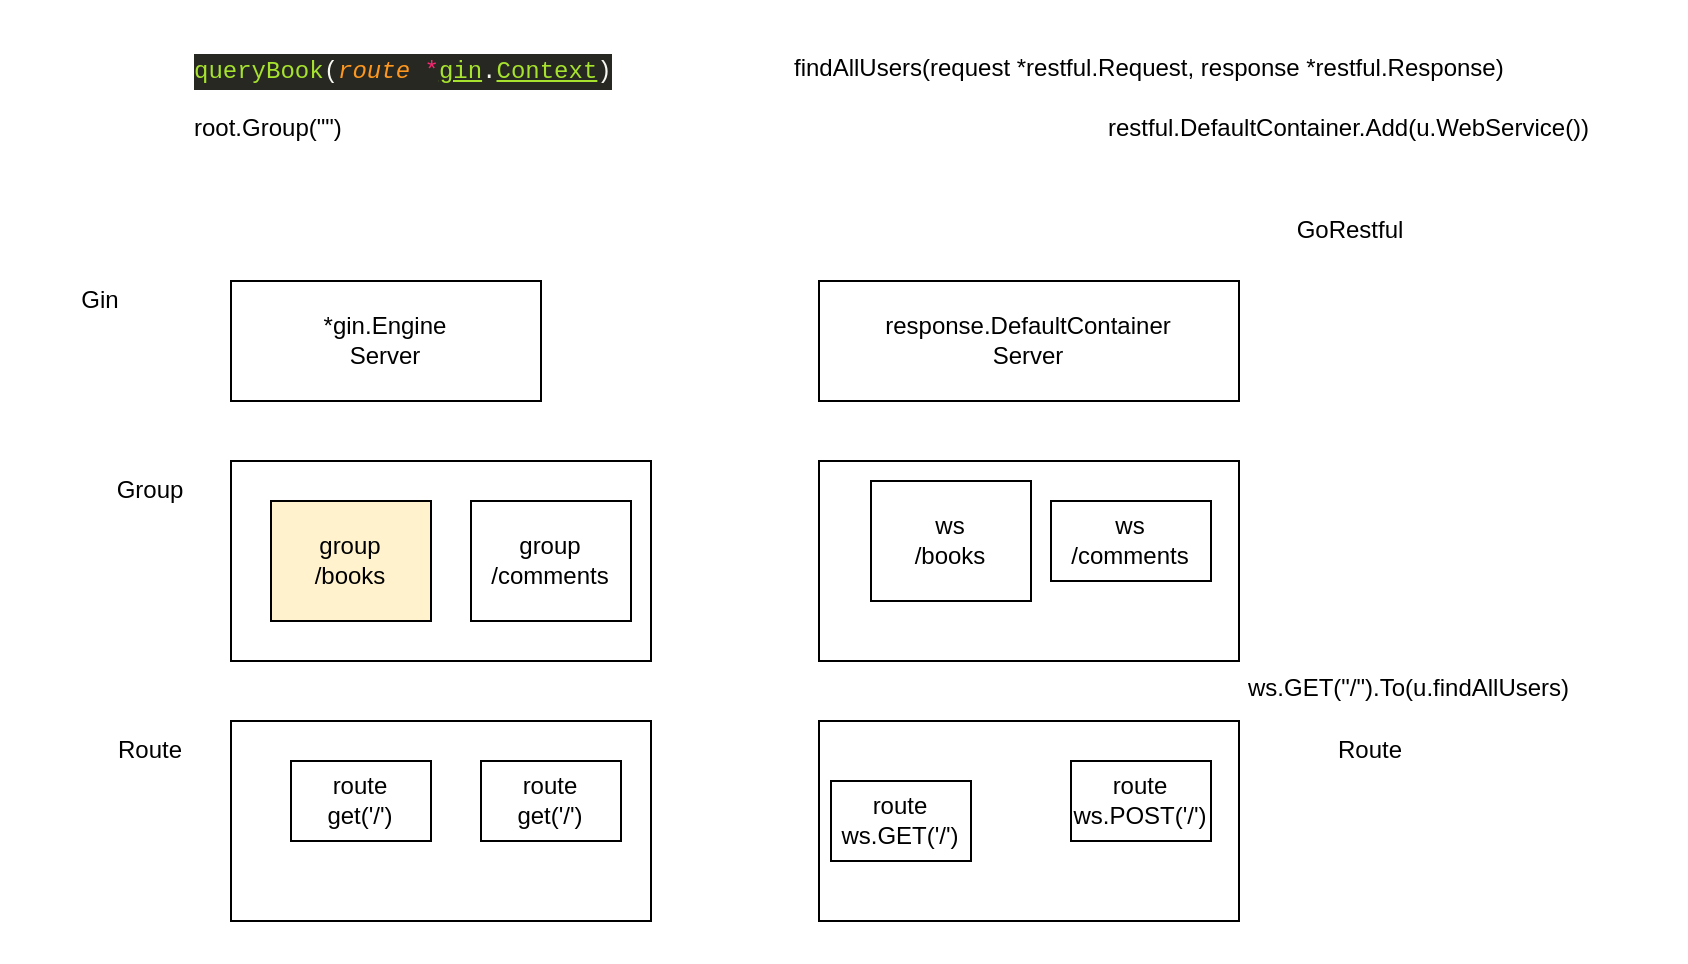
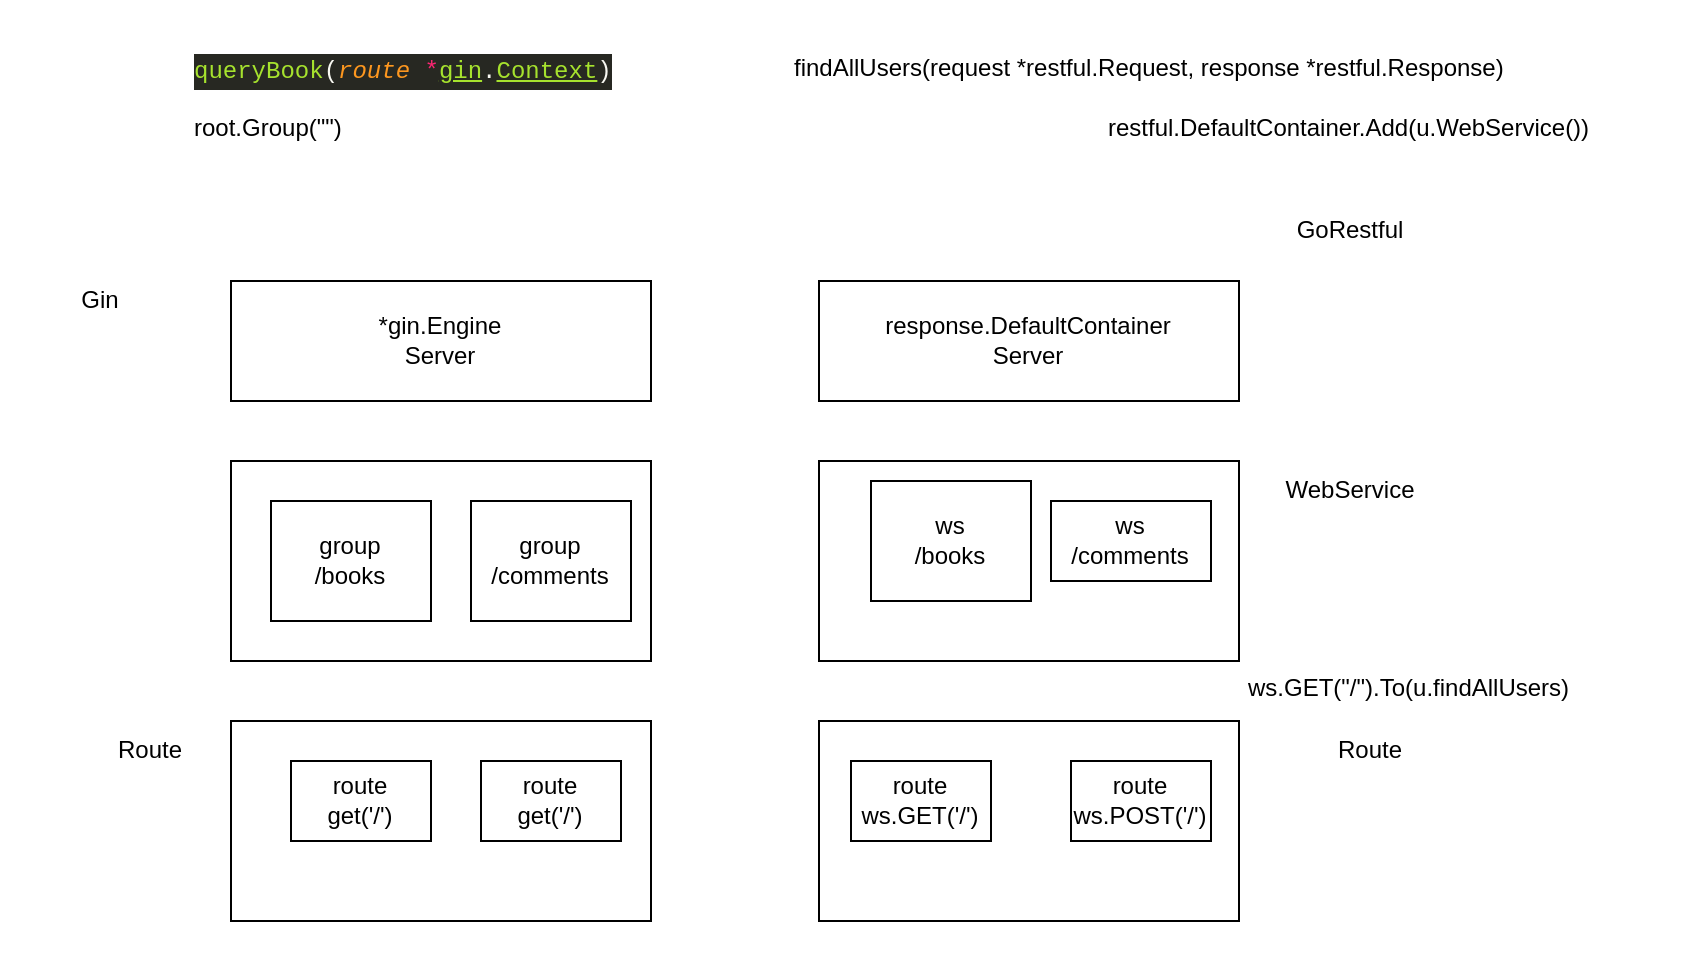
(386, 341) -> (441, 341)
(151, 491) -> none
none -> (1351, 491)
(351, 561) -> (351, 561)
(901, 821) -> (921, 801)
